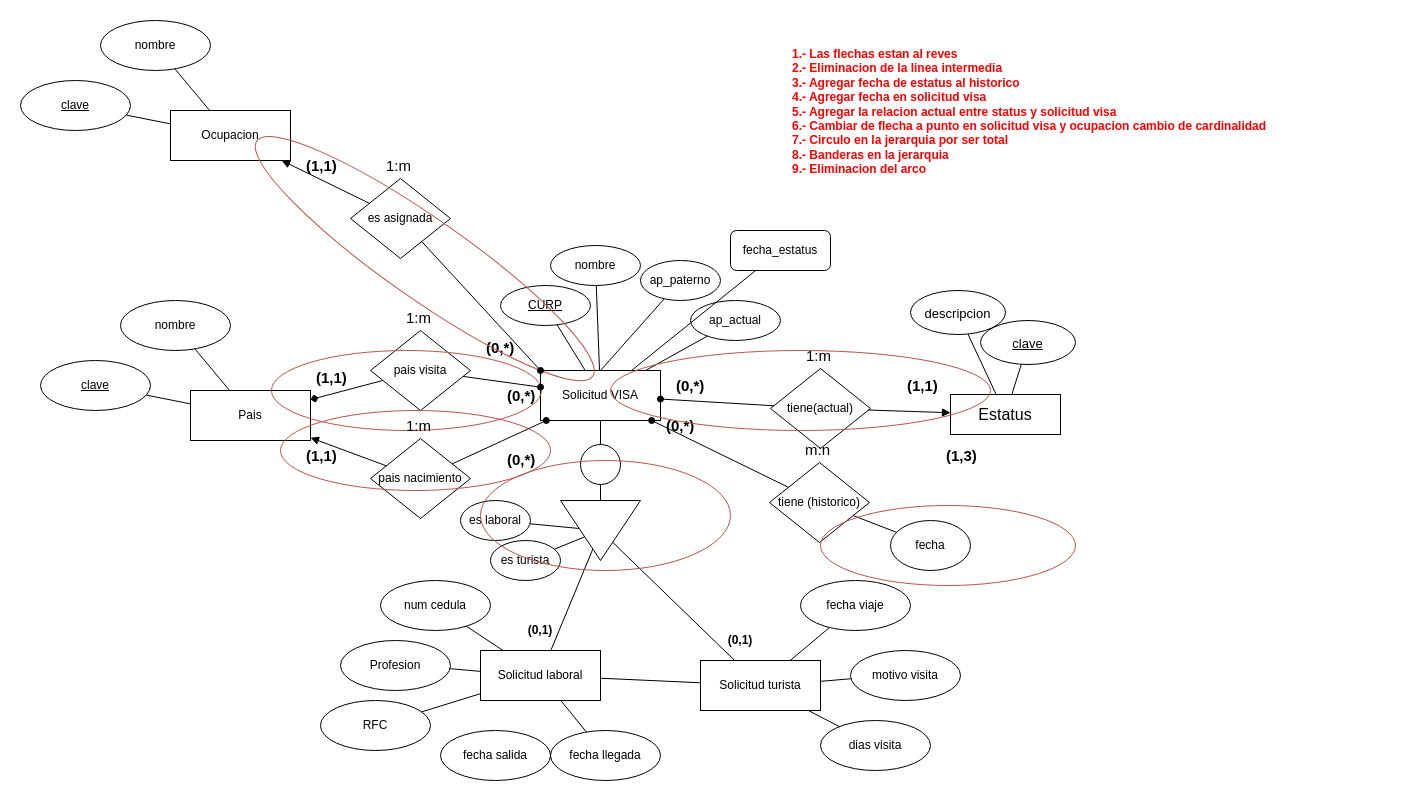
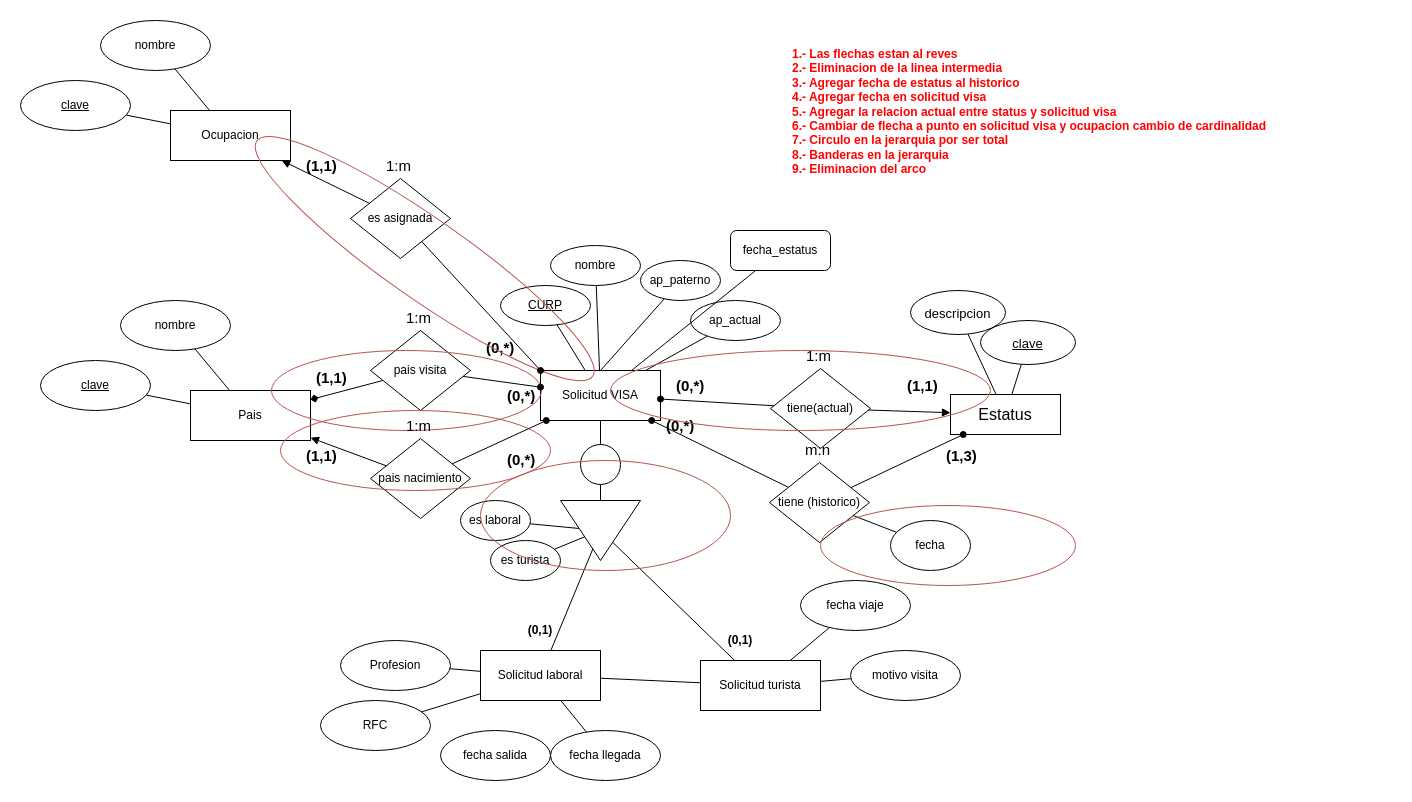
none -> (905, 462)
(436, 606) -> none
(484, 638) -> none
(824, 719) -> none
(876, 746) -> none
